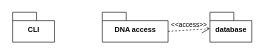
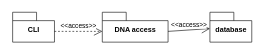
(186, 30) -> (186, 30)
none -> (78, 32)
